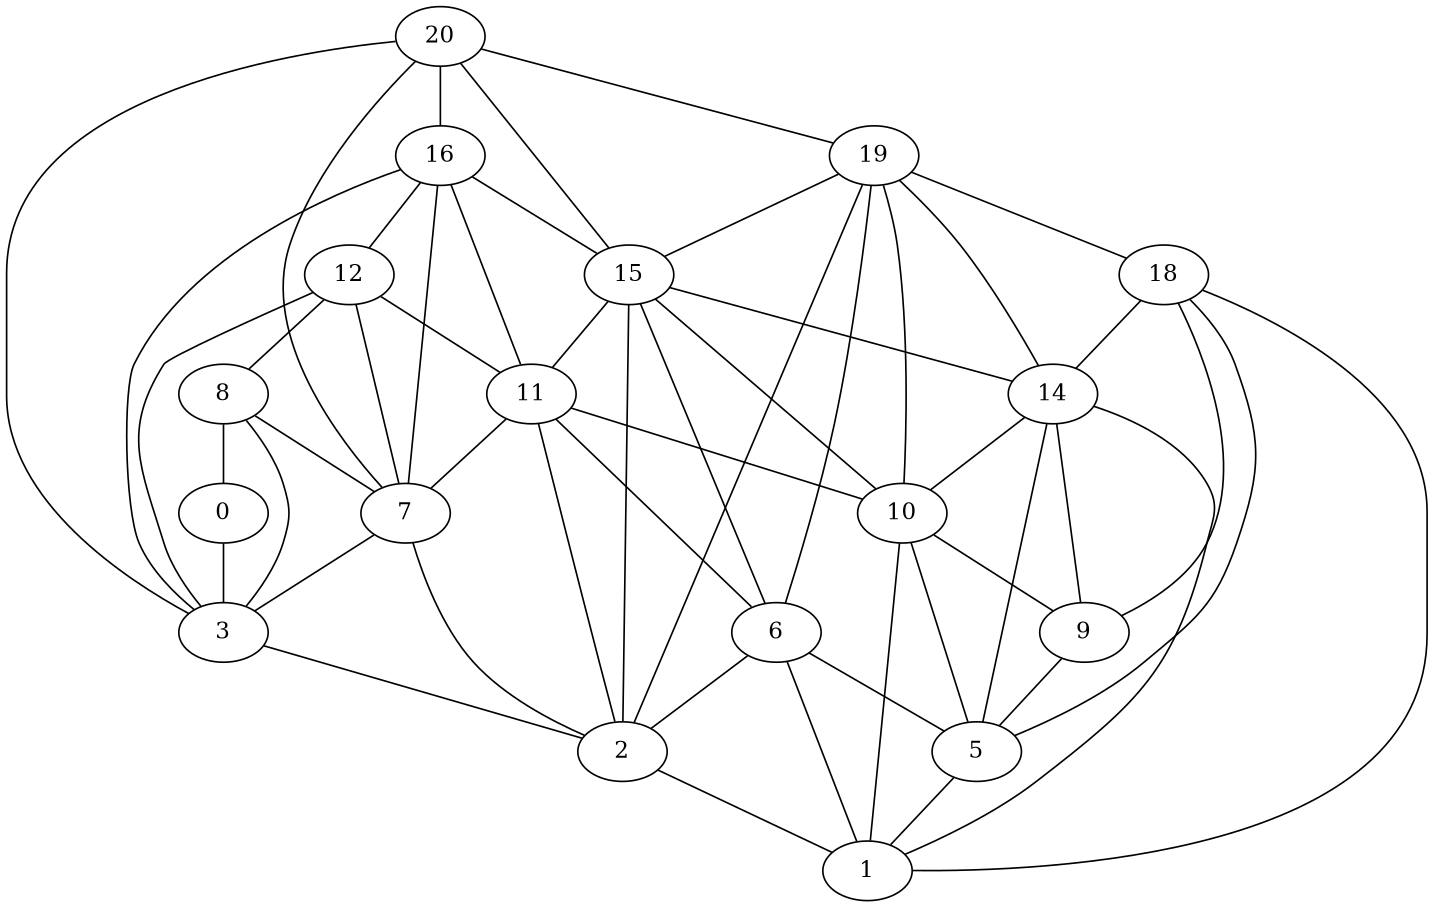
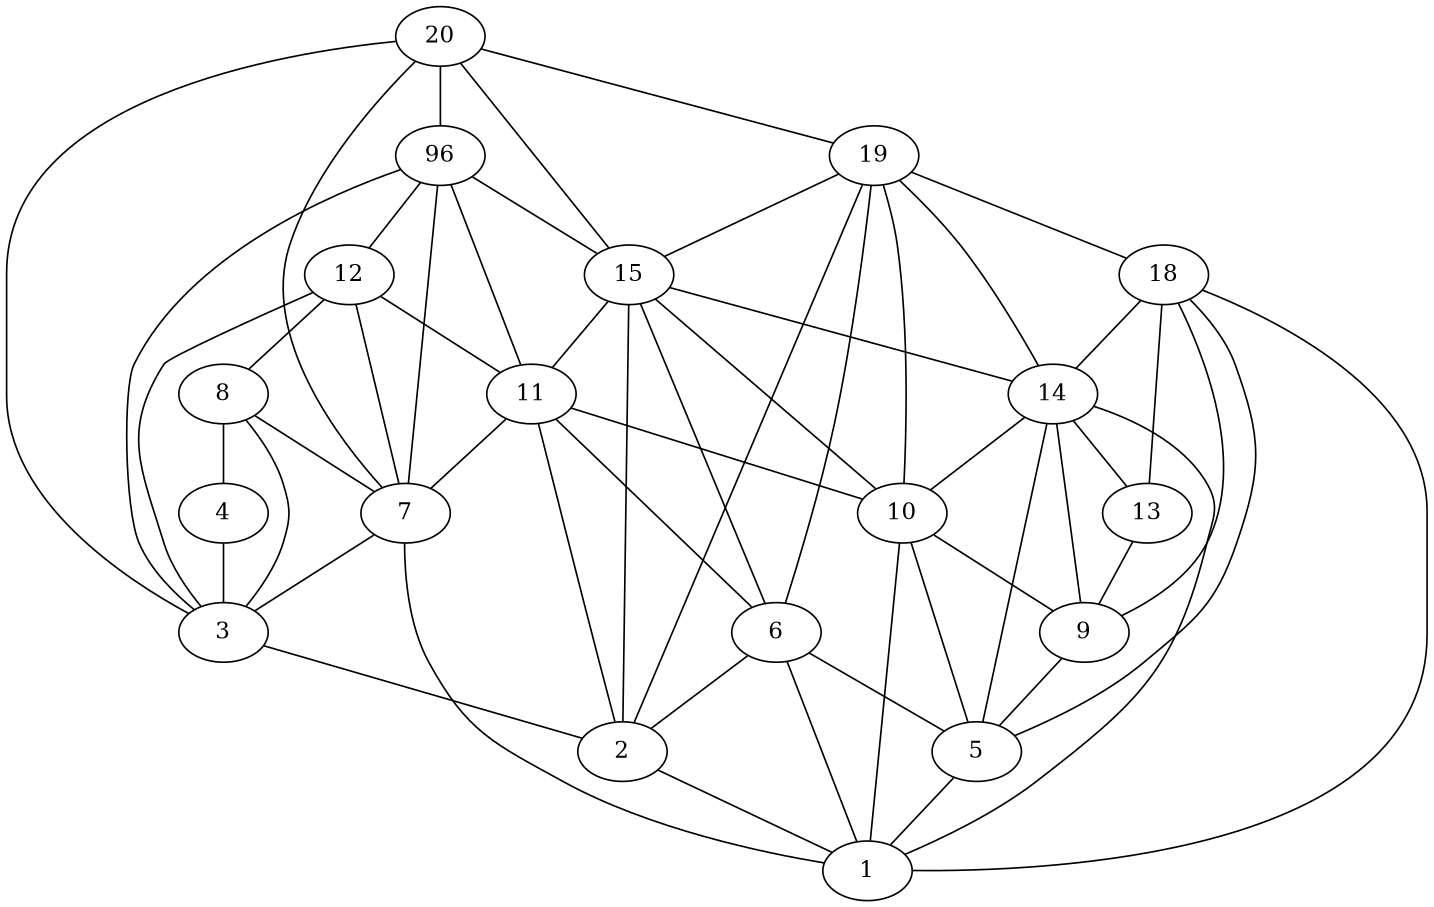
(440, 156) -> (440, 156)
(224, 513) -> (224, 513)
none -> (1147, 513)
(473, 662) -> (549, 774)
